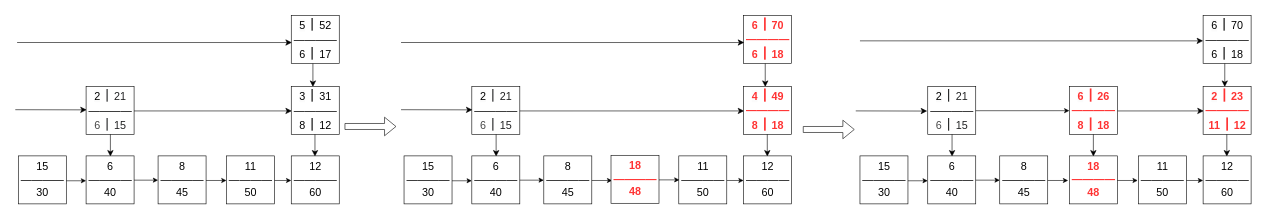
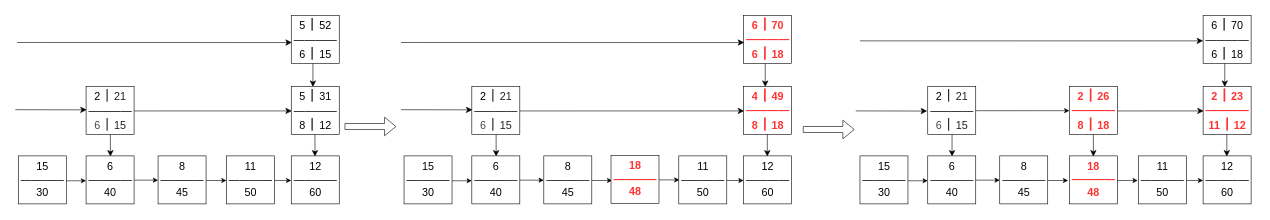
(316, 39) -> (316, 39)
(316, 110) -> (316, 110)
(1094, 110) -> (1094, 110)
